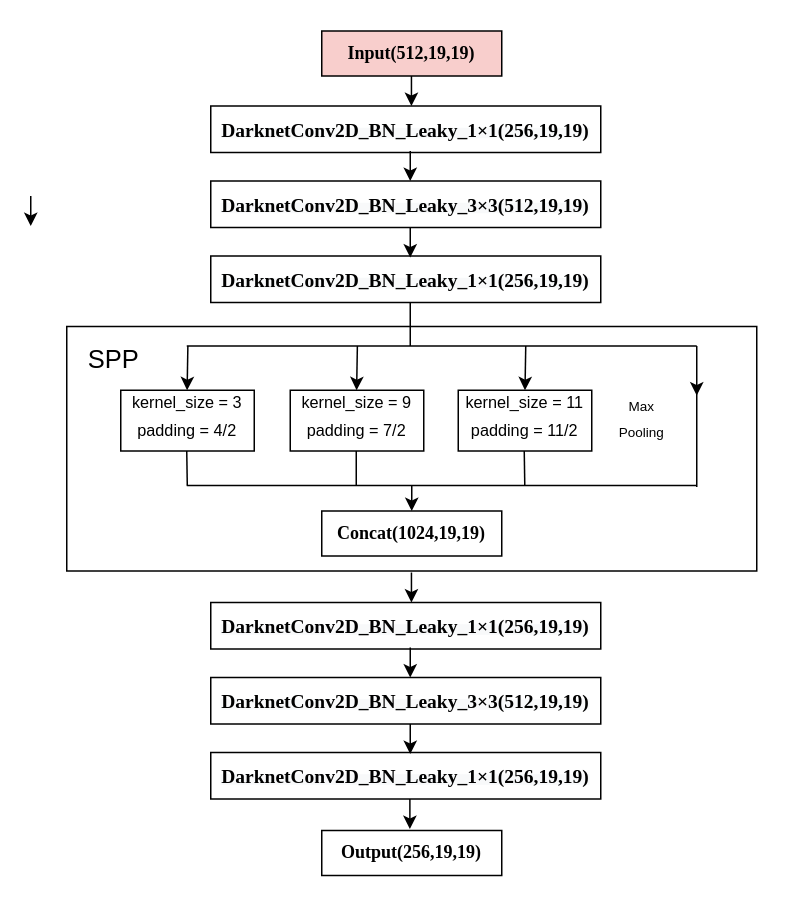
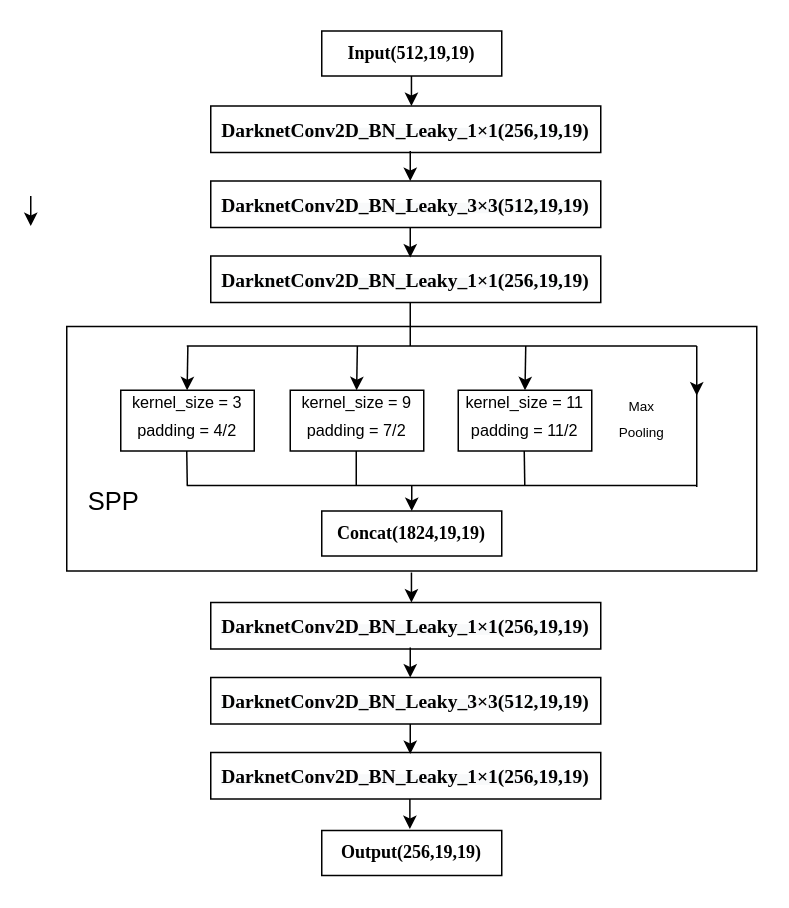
(412, 53) -> (412, 53)
(113, 361) -> (113, 503)
(412, 533) -> (412, 533)
